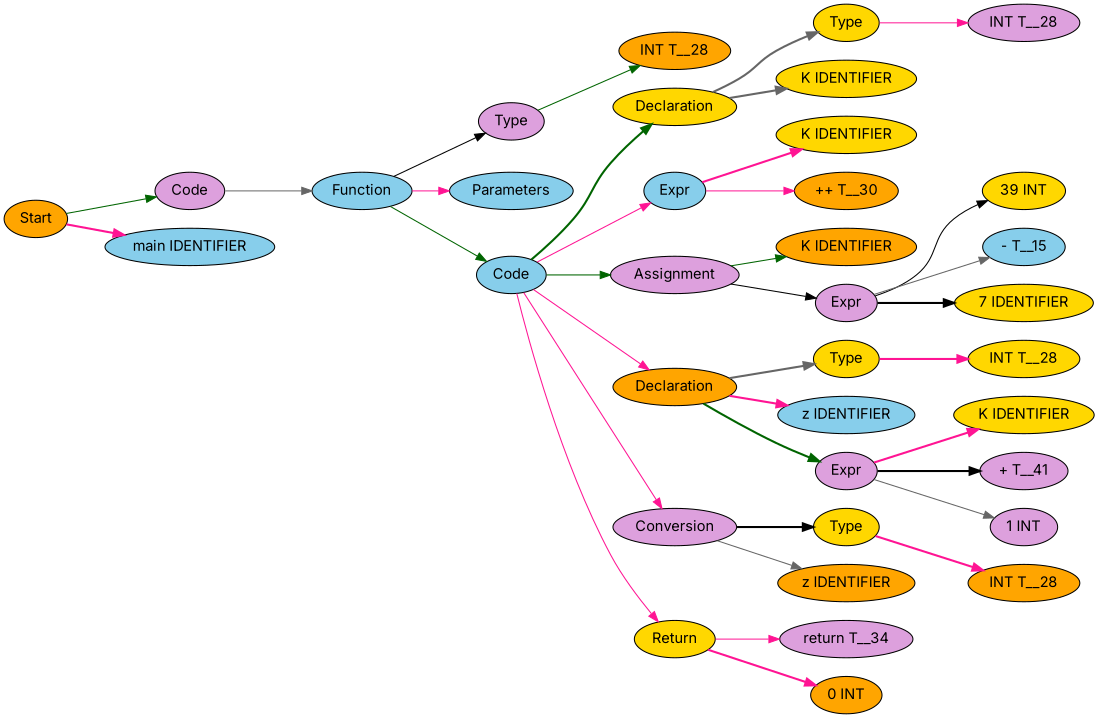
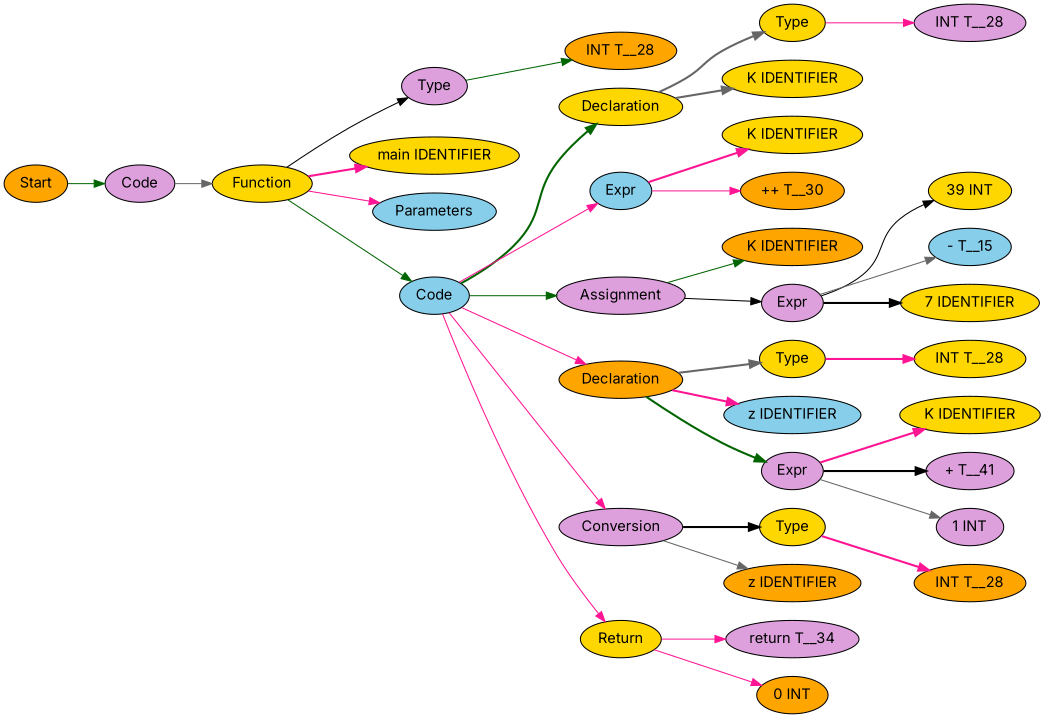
(362, 191) -> (262, 184)
(90, 229) -> (332, 172)
(190, 247) -> (434, 156)
(757, 666) -> (703, 666)
